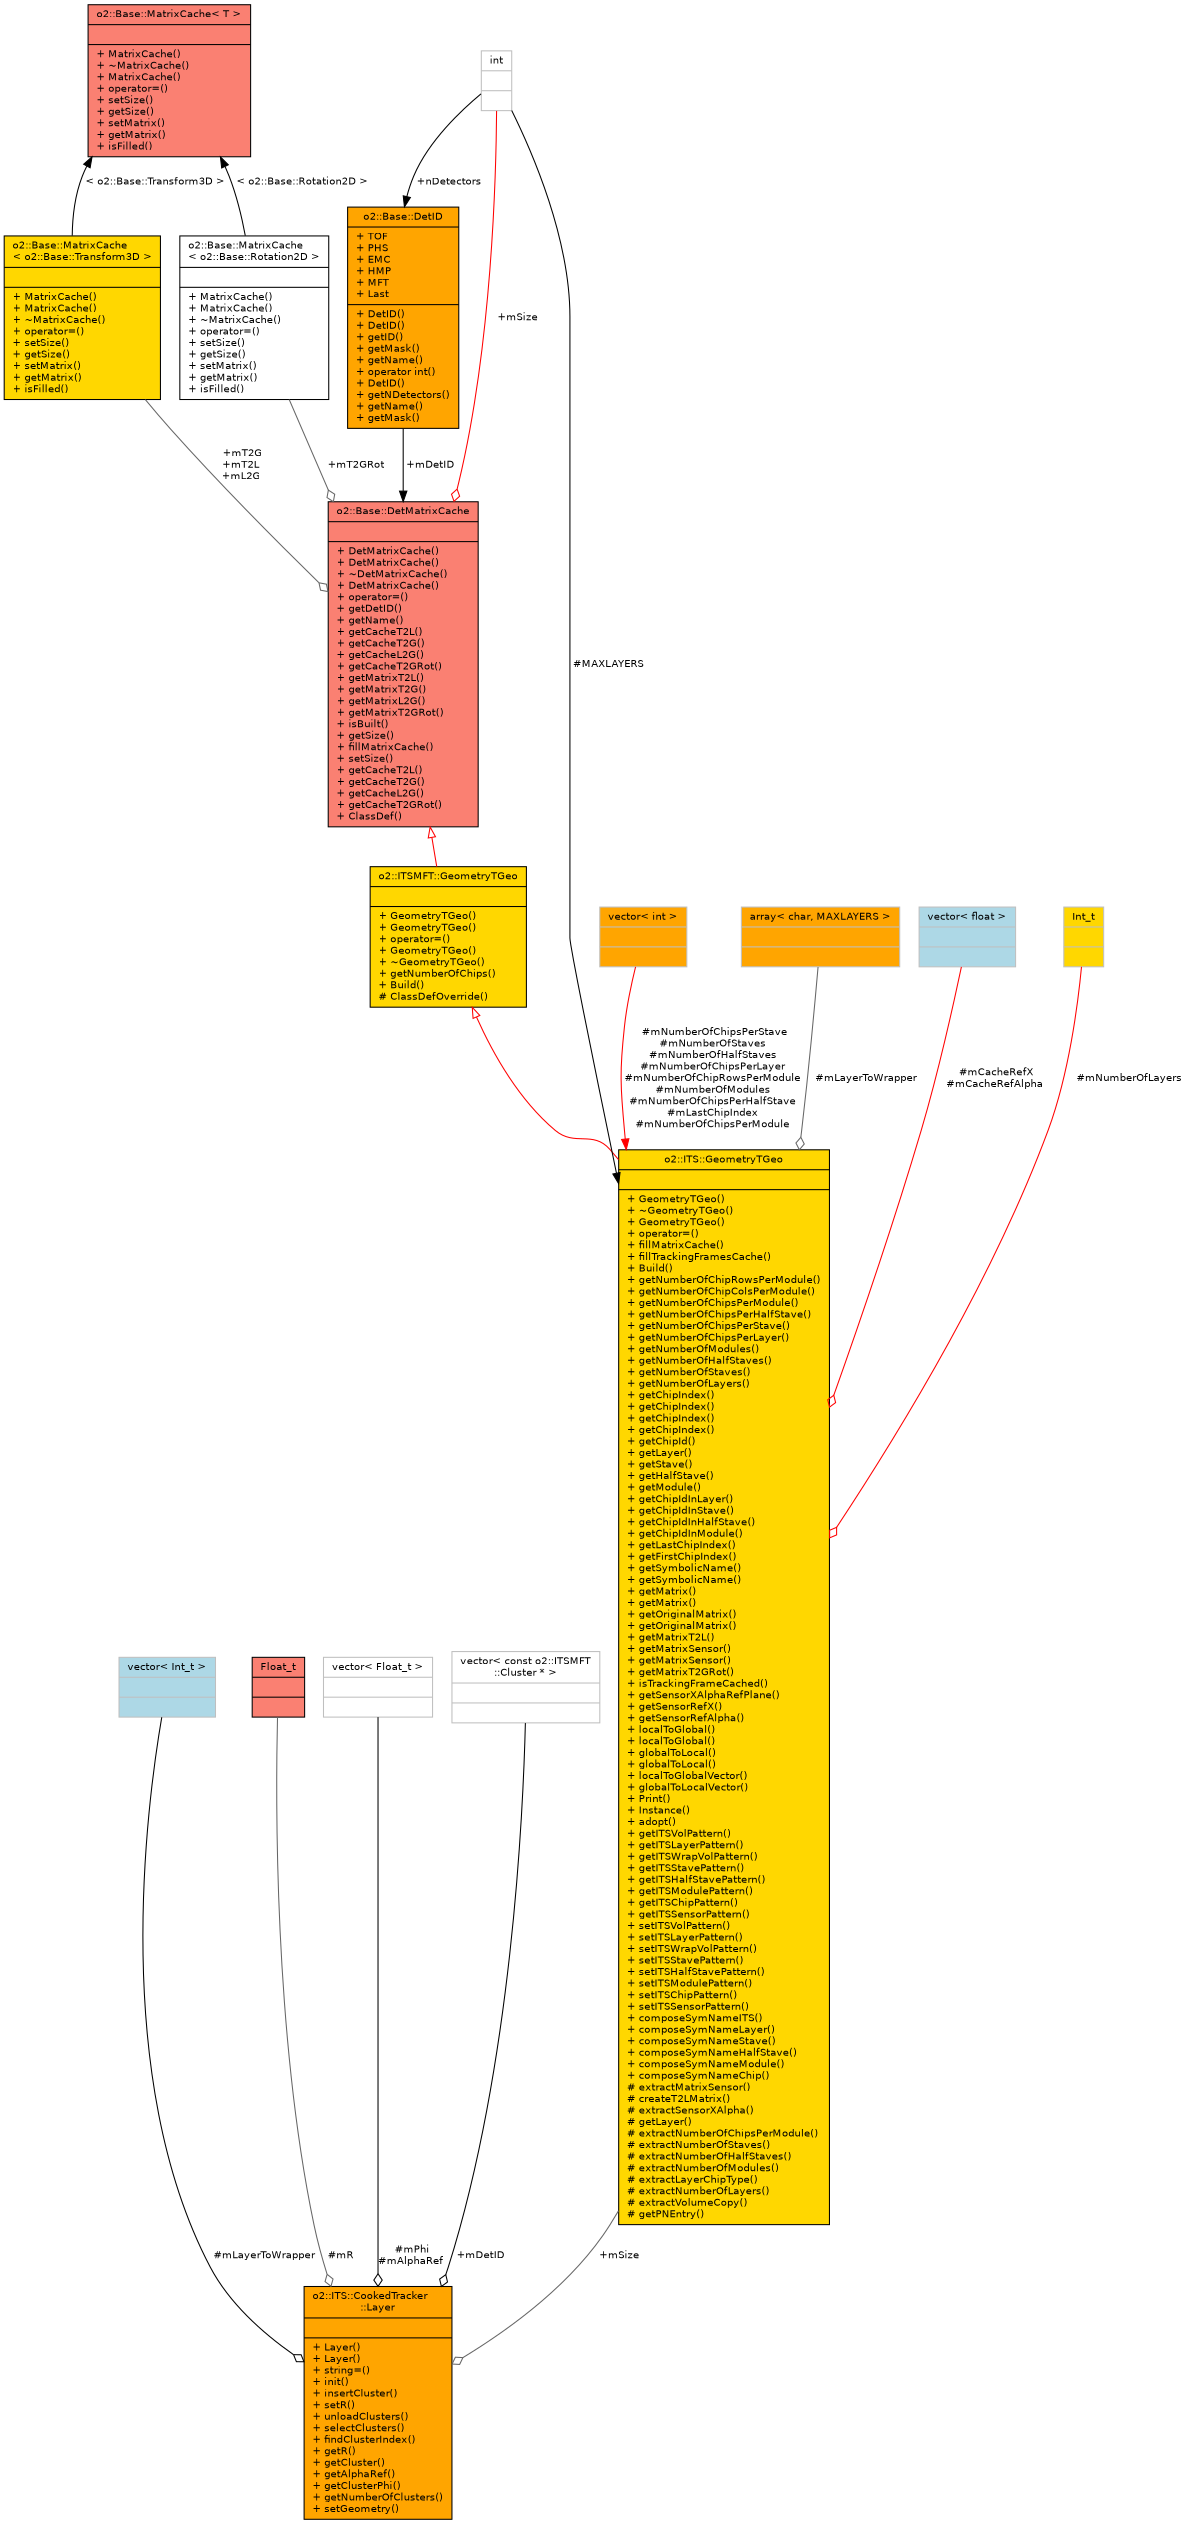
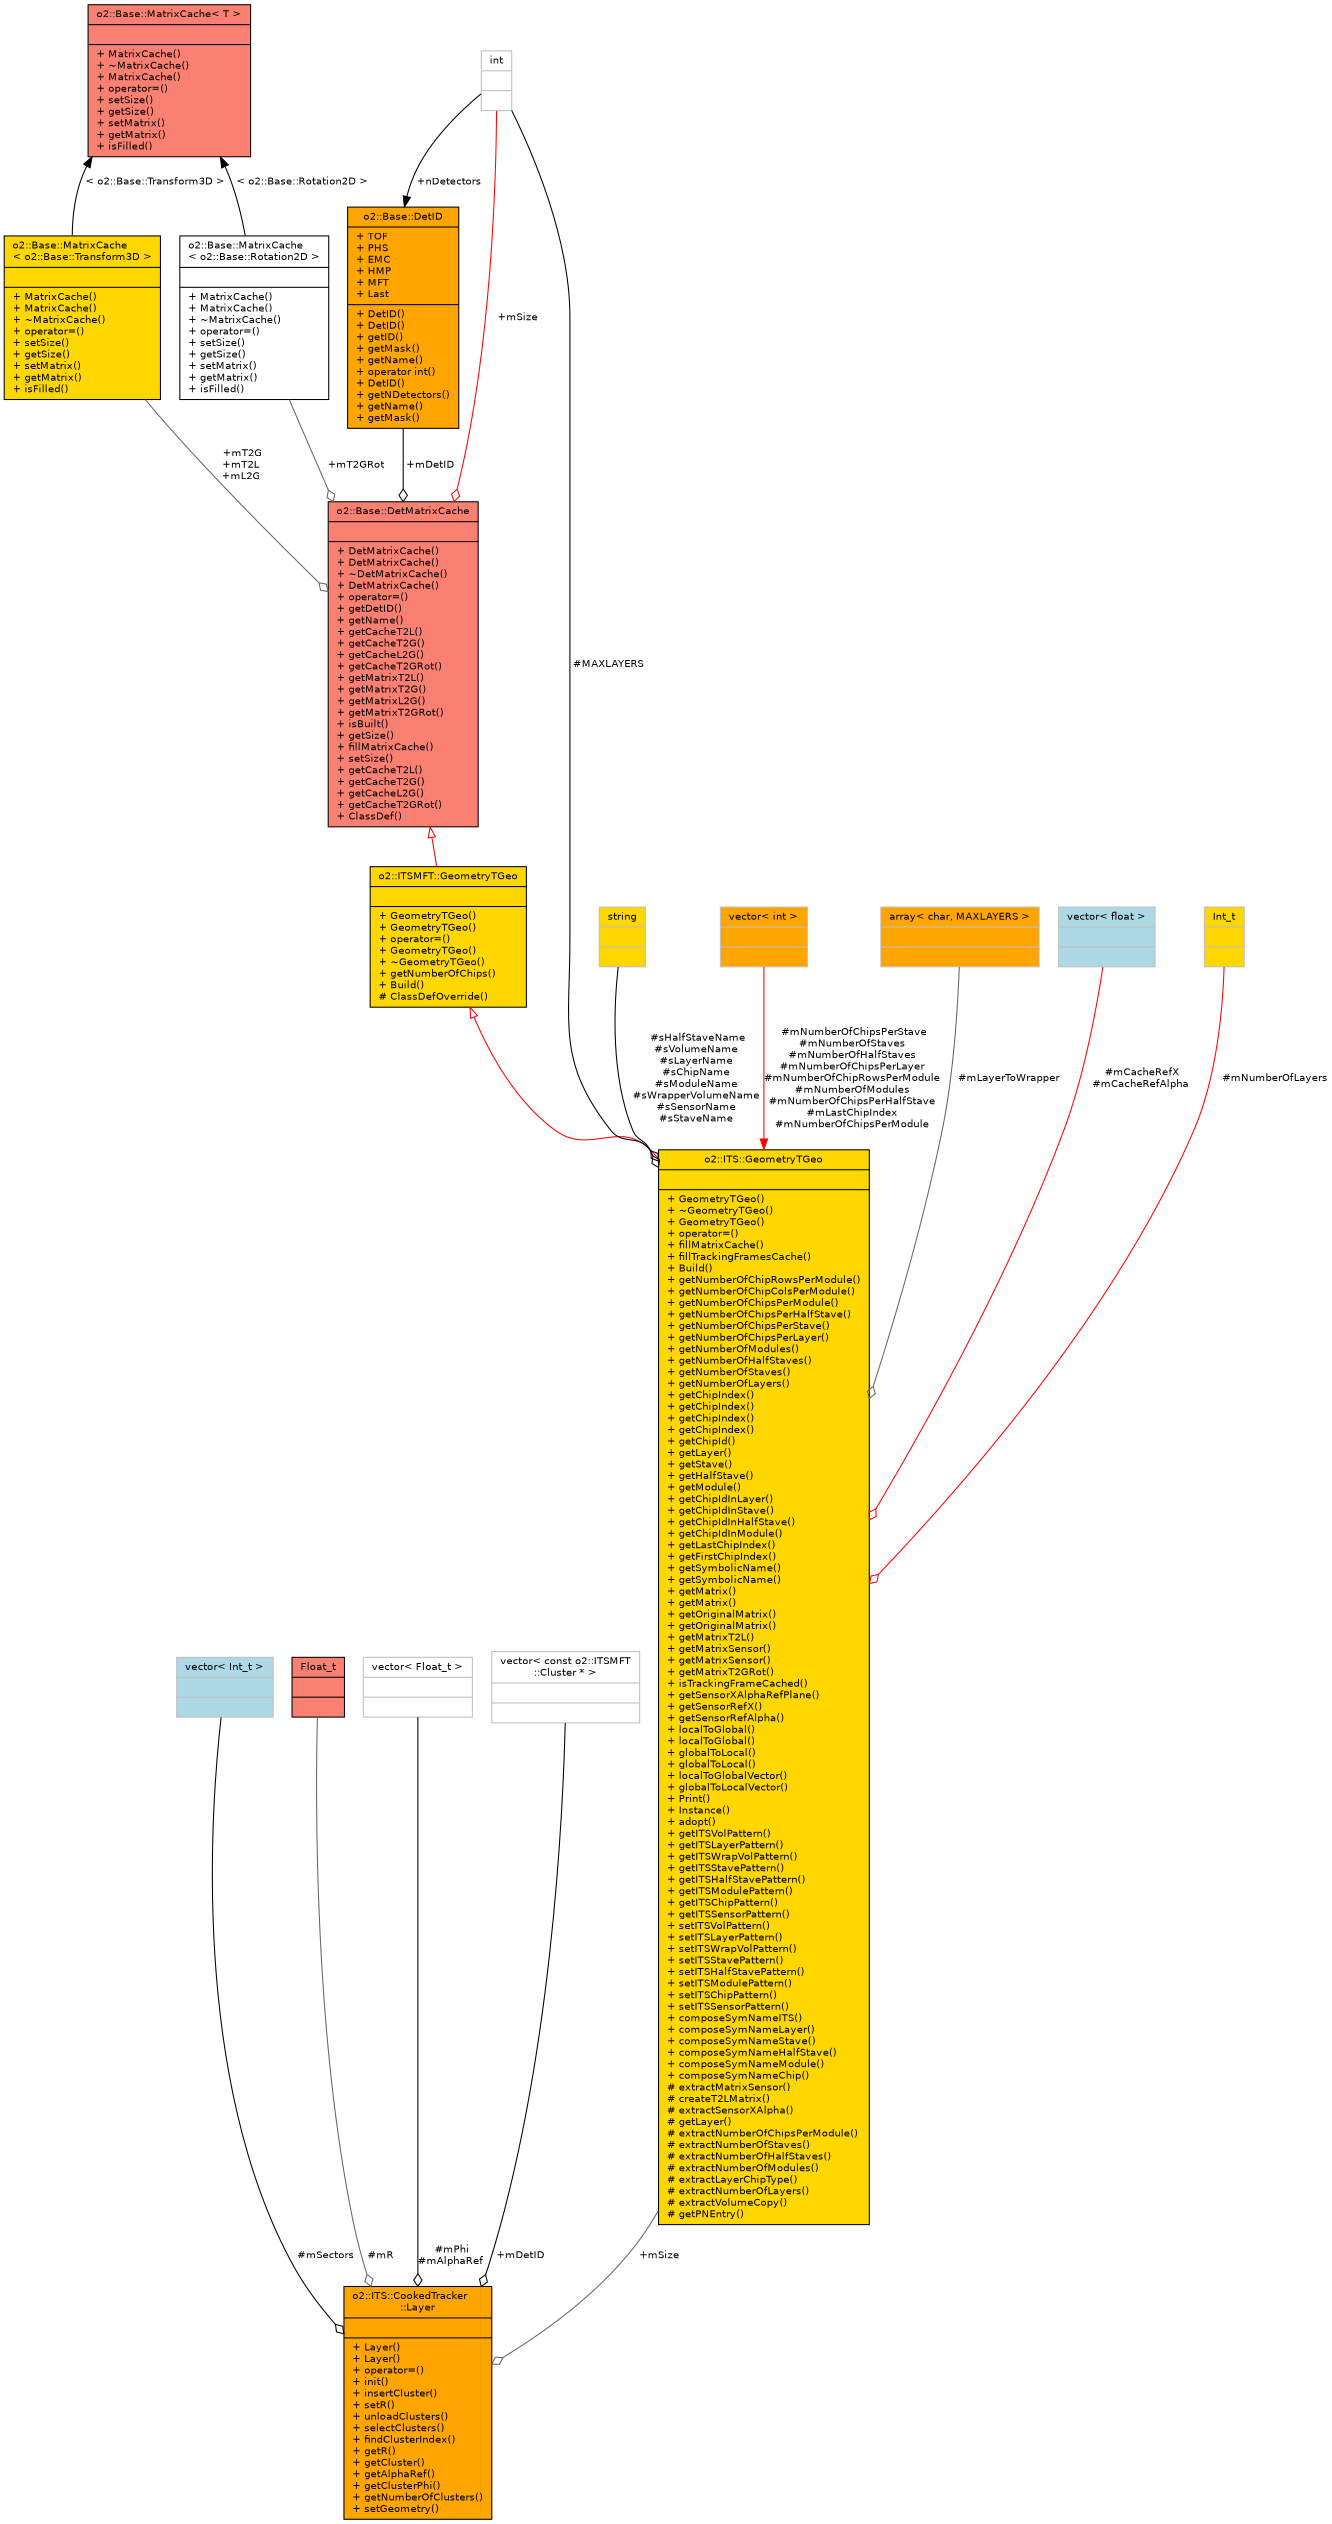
(403, 460) -> (403, 459)
(570, 639) -> (570, 644)
none -> (622, 937)
(263, 2256) -> (325, 2256)
(341, 2370) -> (389, 2370)
